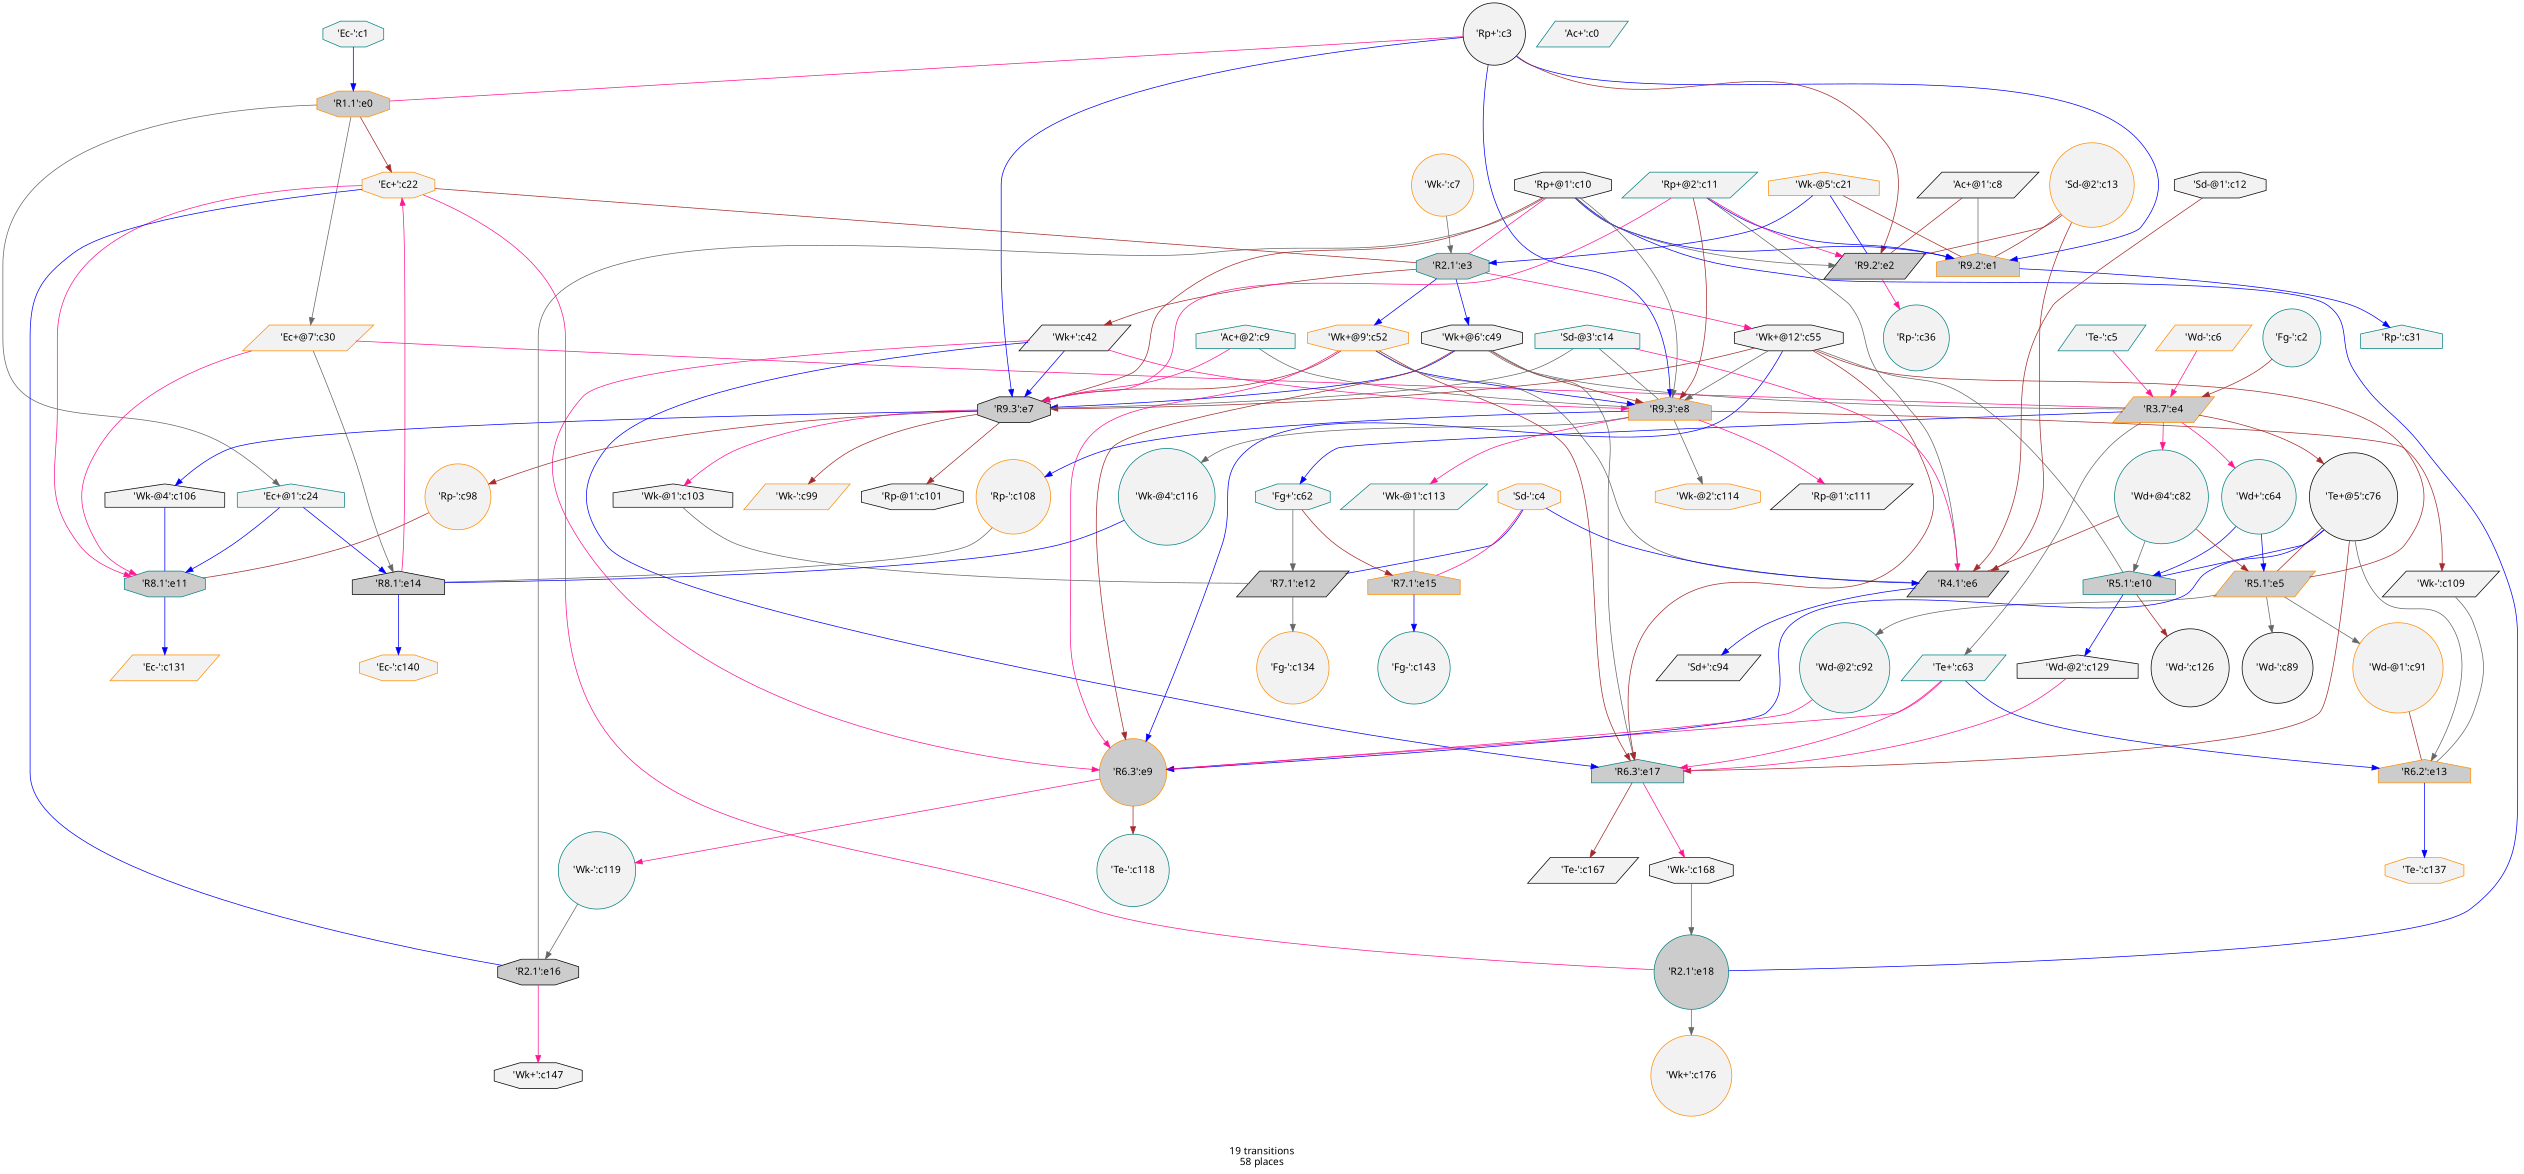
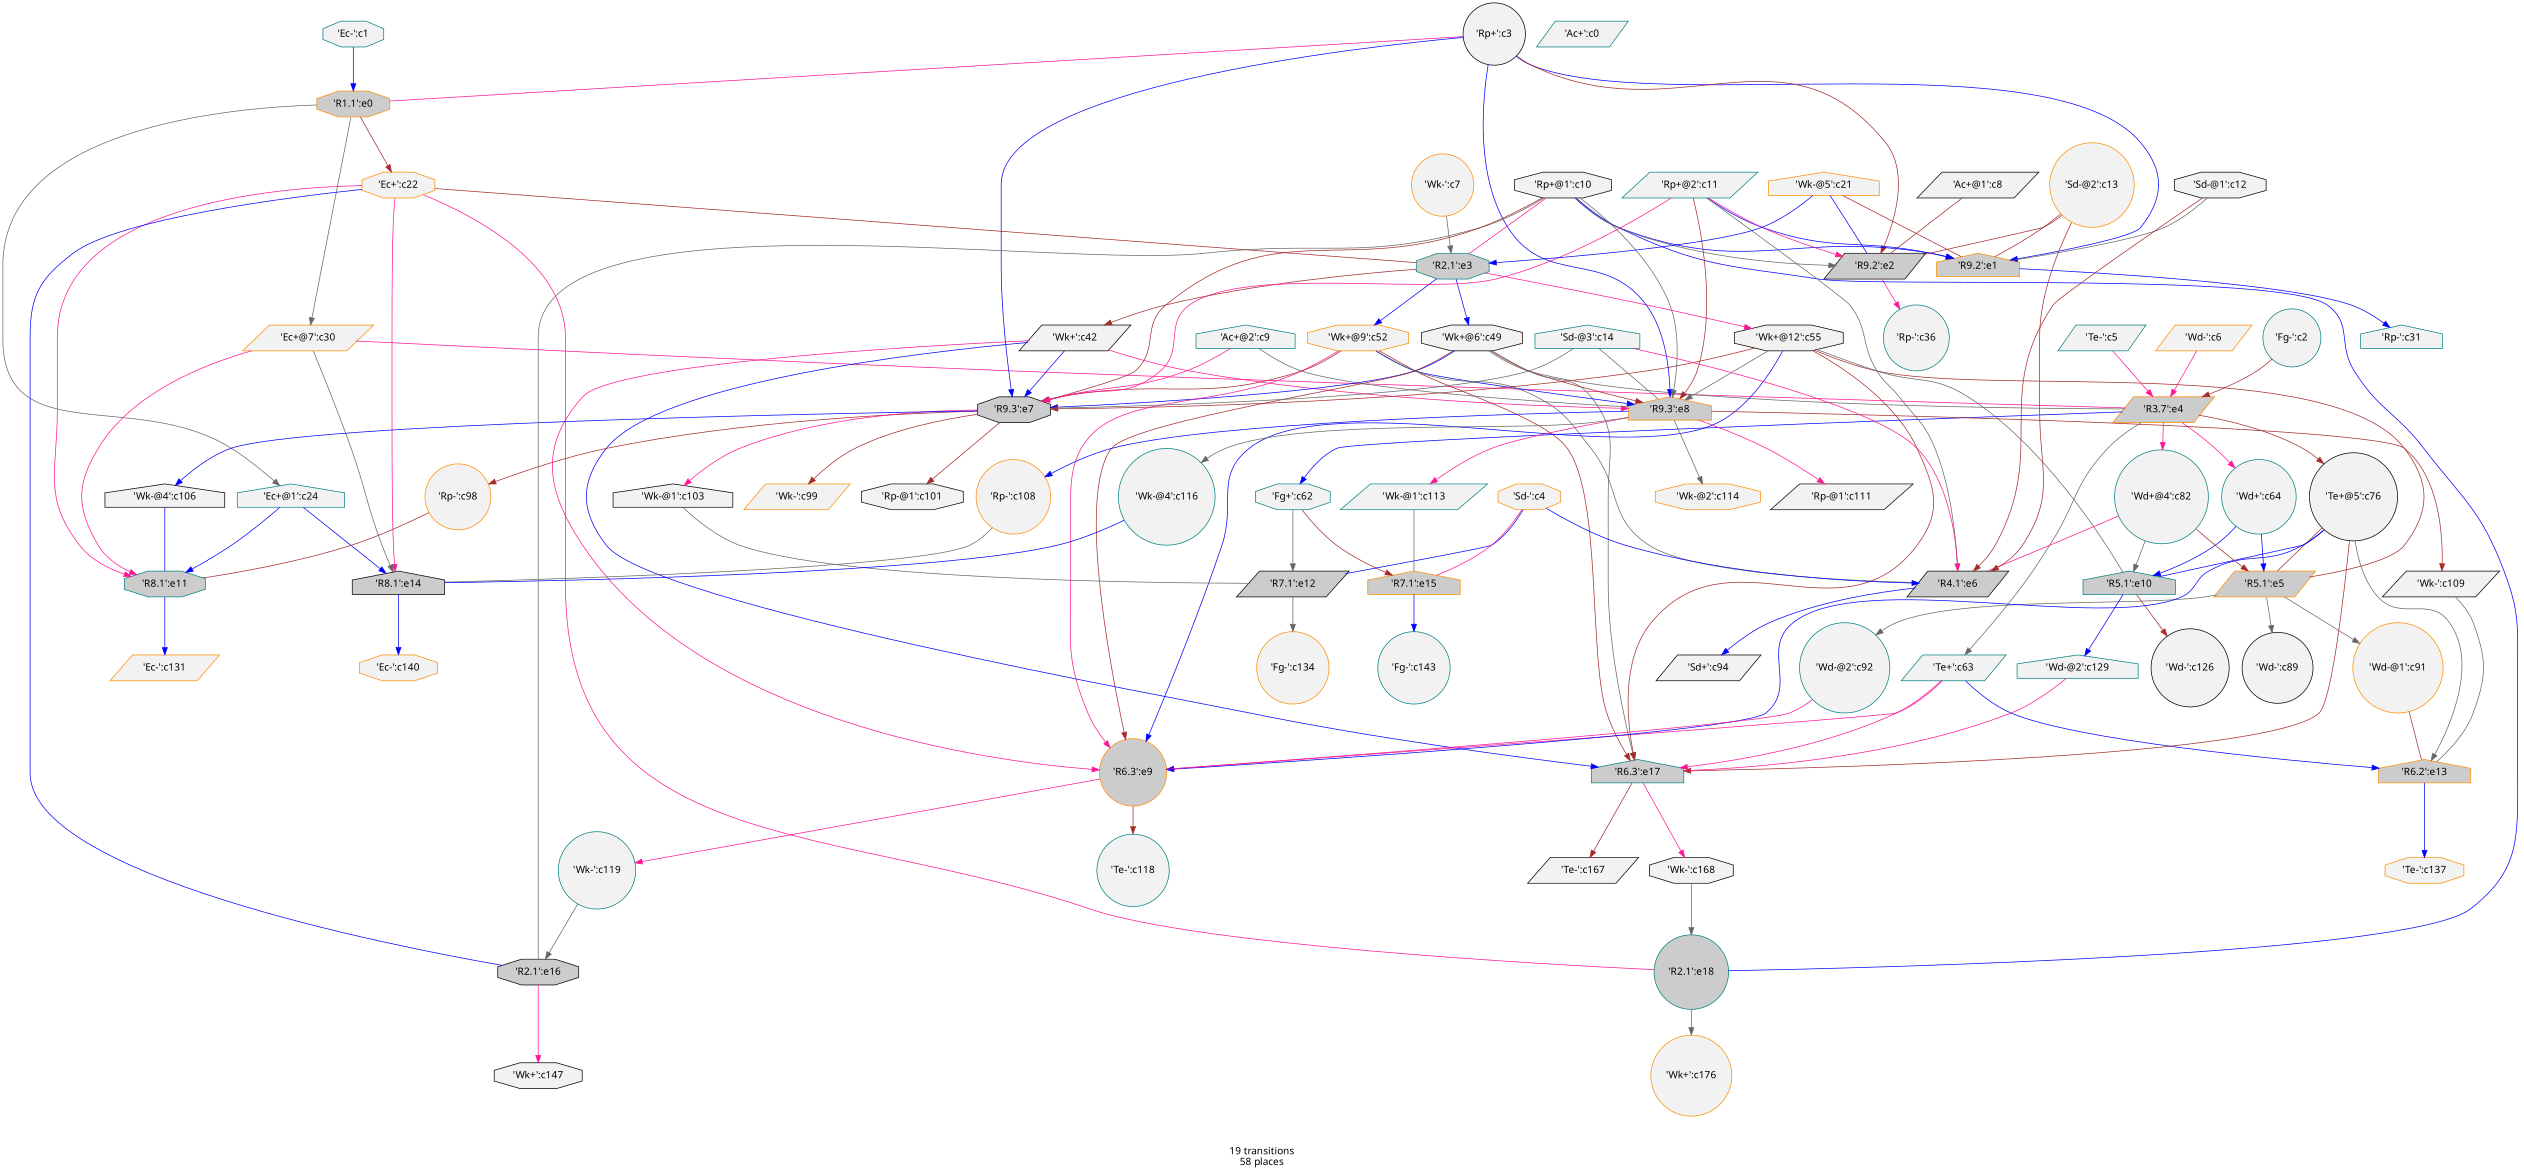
(1978, 226) -> (2129, 238)
(405, 388) -> (392, 381)
(2057, 542) -> (2057, 542)
(2078, 668) -> (2078, 668)
